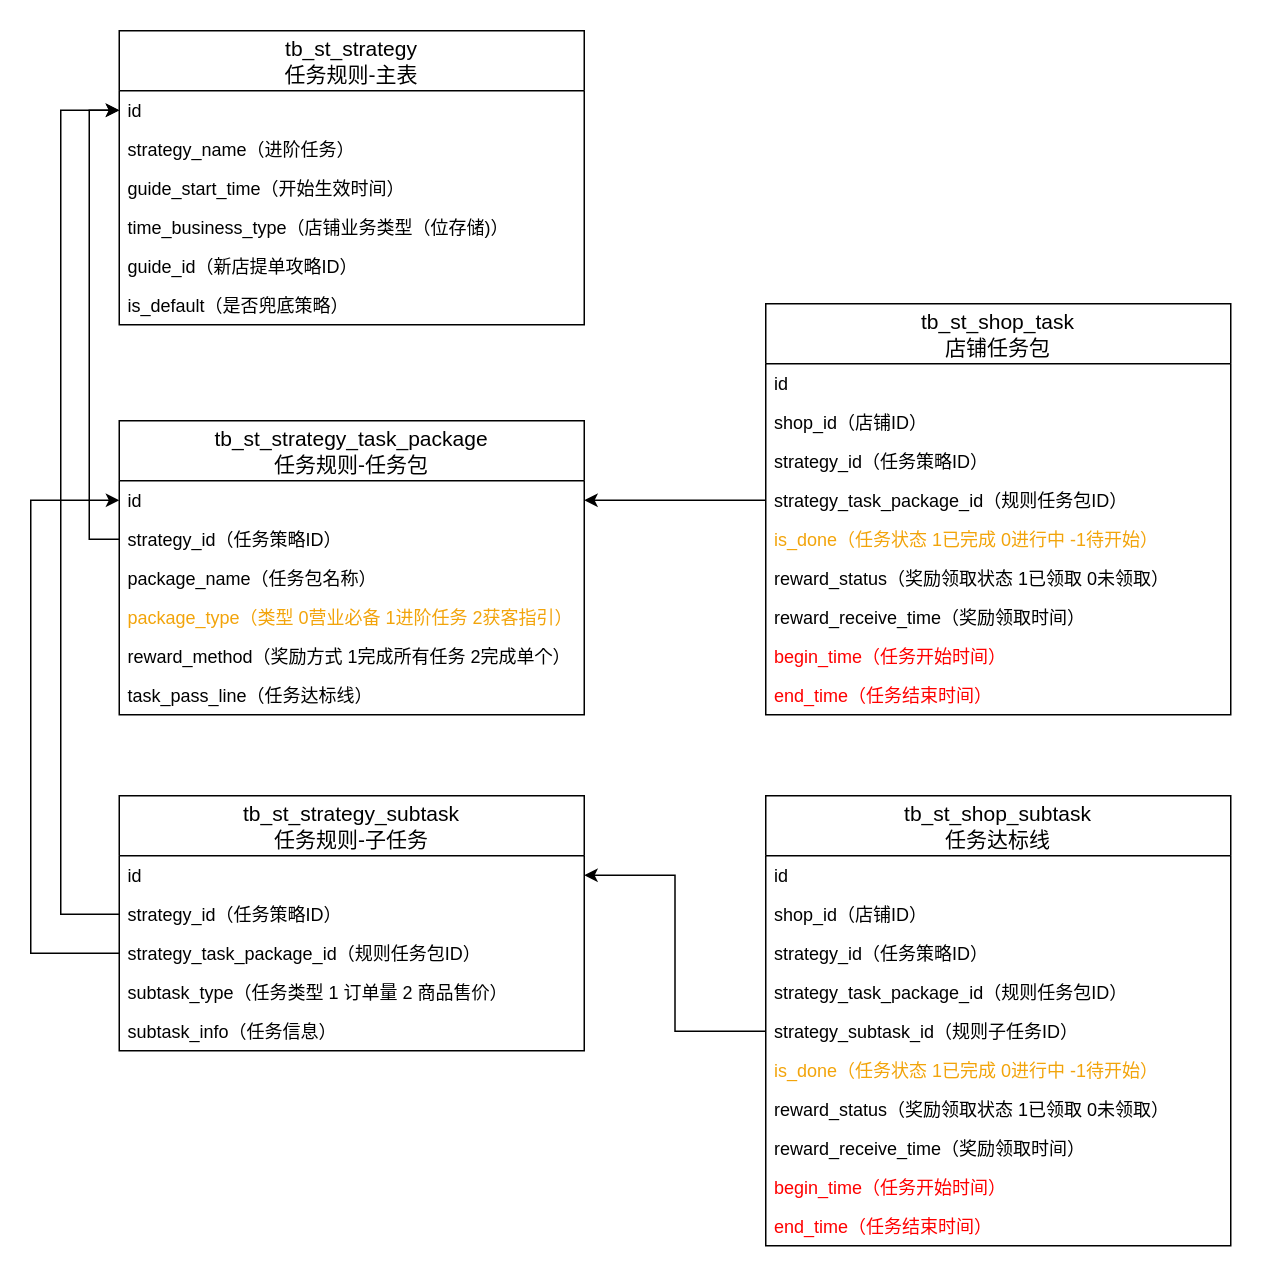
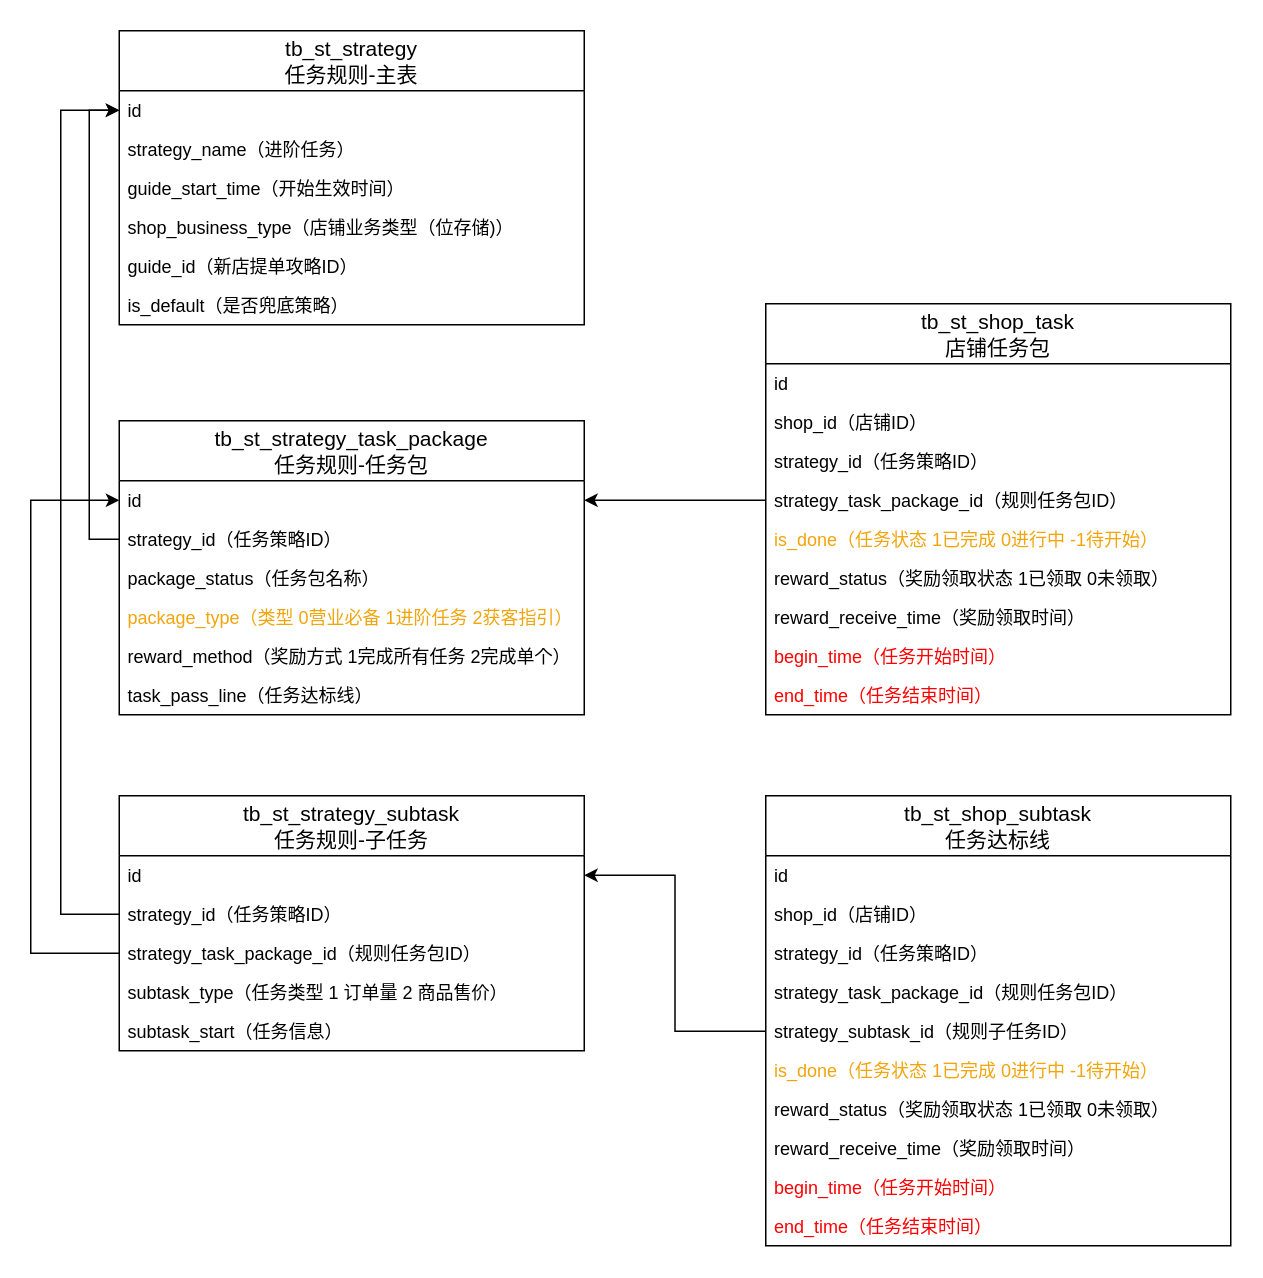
(327, 228) -> (329, 228)
(251, 579) -> (261, 579)
(240, 1032) -> (247, 1032)
